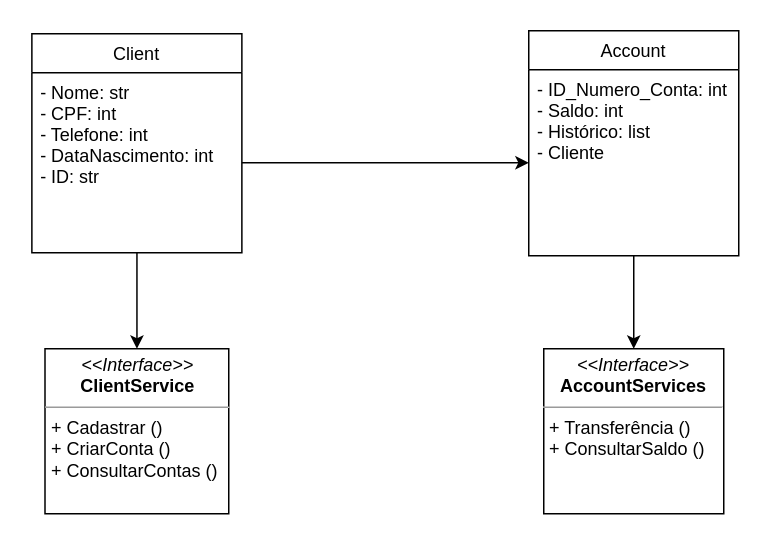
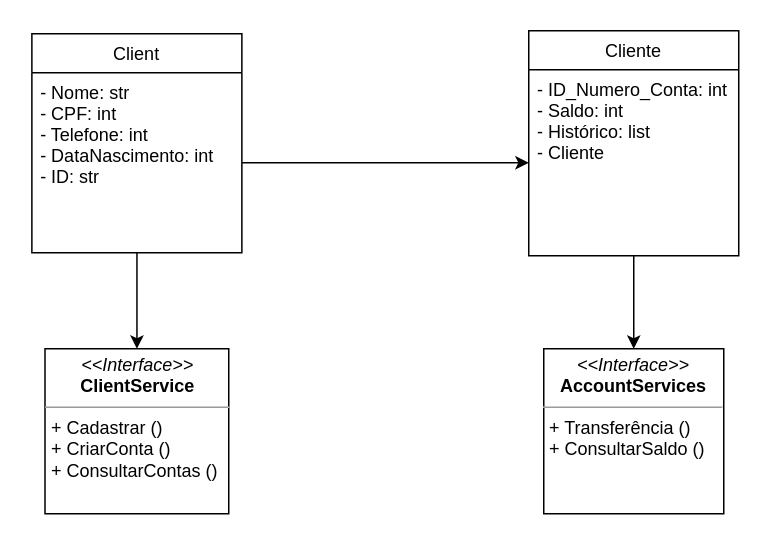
(633, 51) -> (633, 51)
